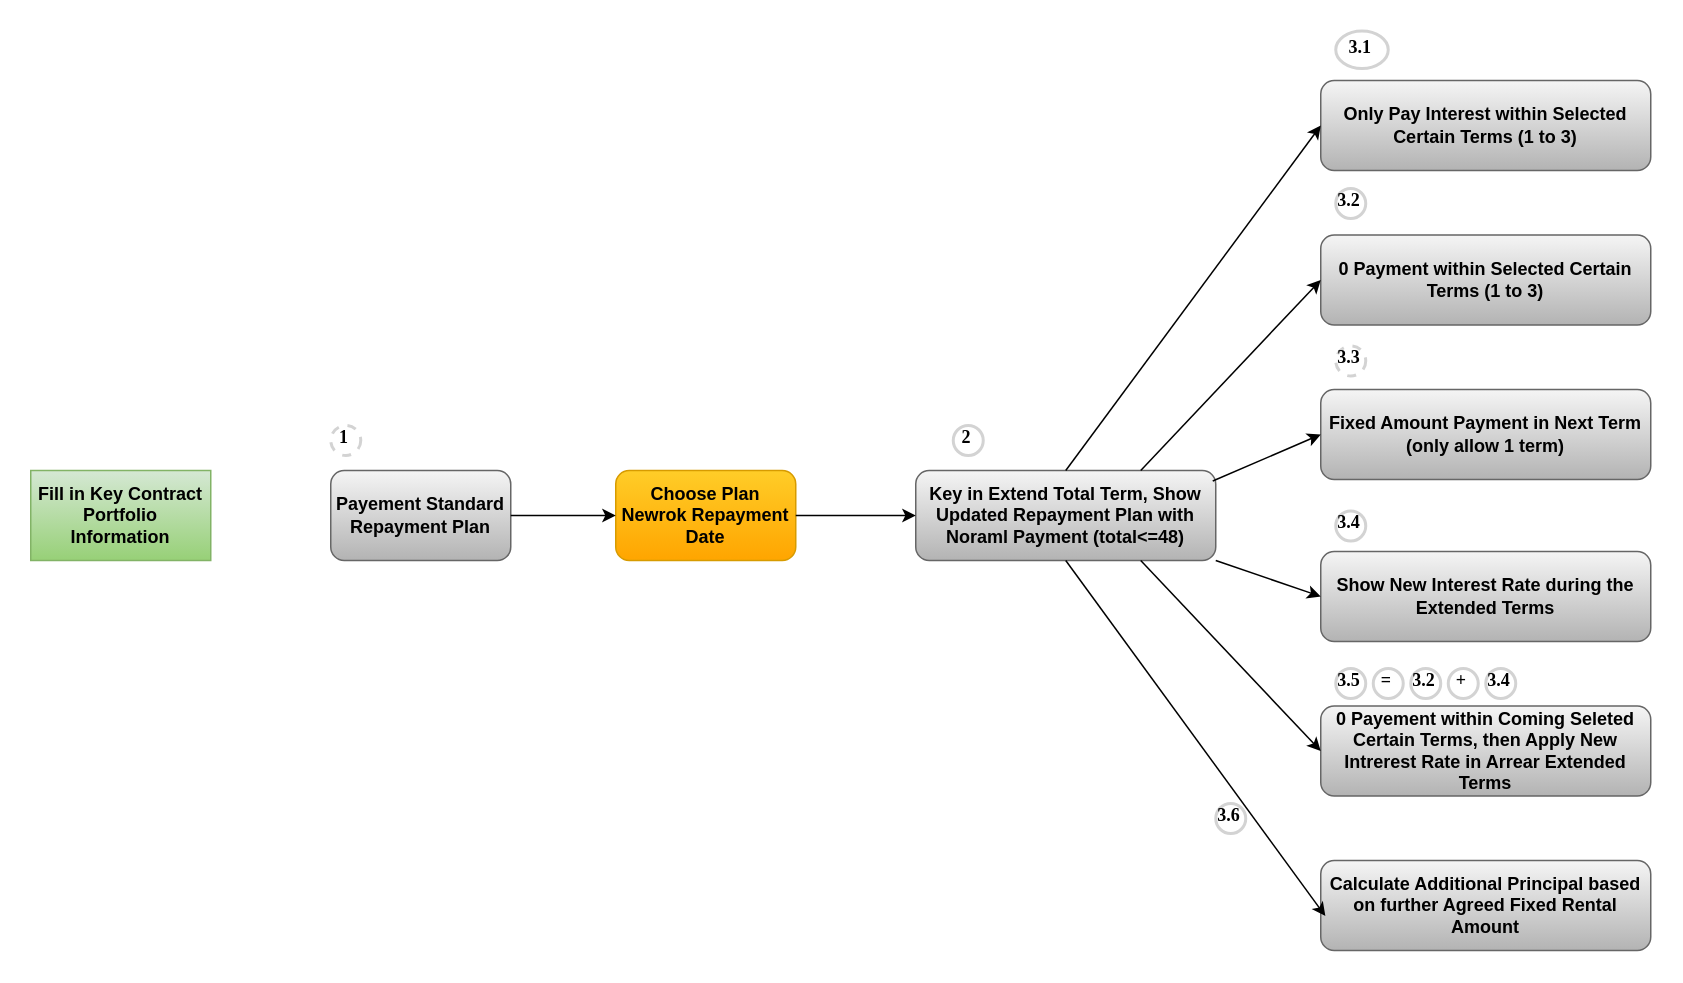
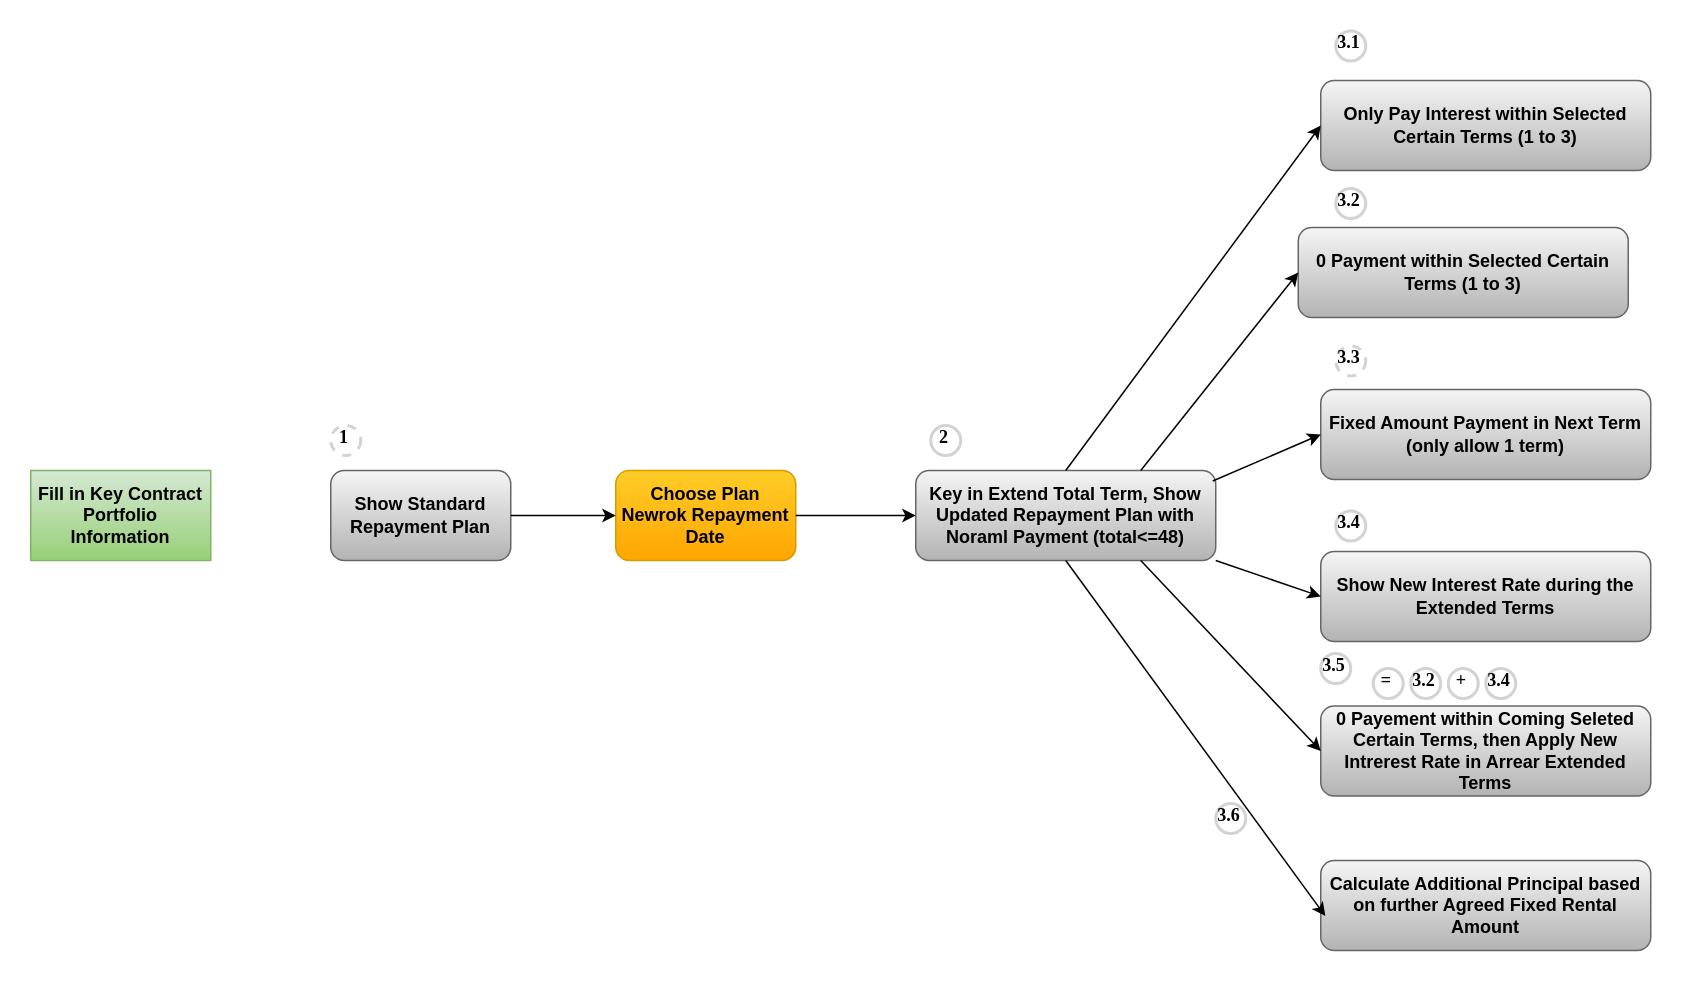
(1362, 50) -> (1351, 46)
(1486, 280) -> (1463, 272)
(968, 440) -> (946, 440)
(421, 515) -> (421, 515)
(1351, 683) -> (1336, 668)
